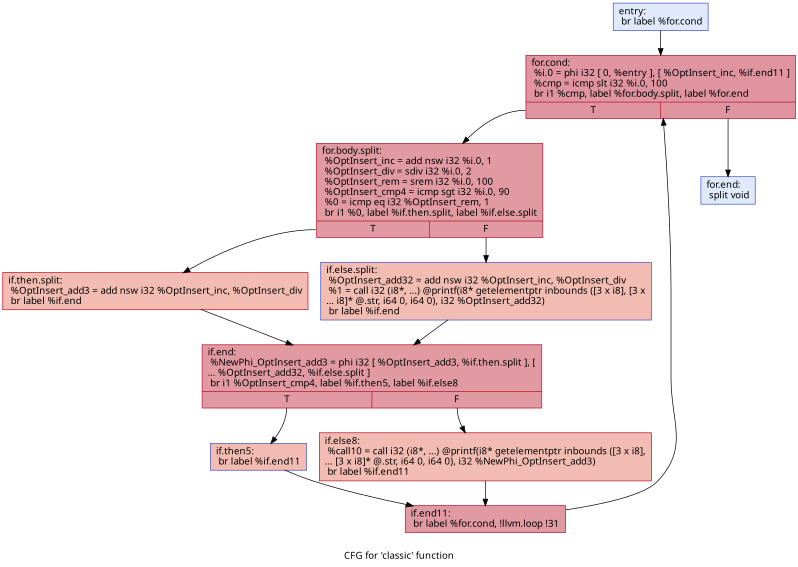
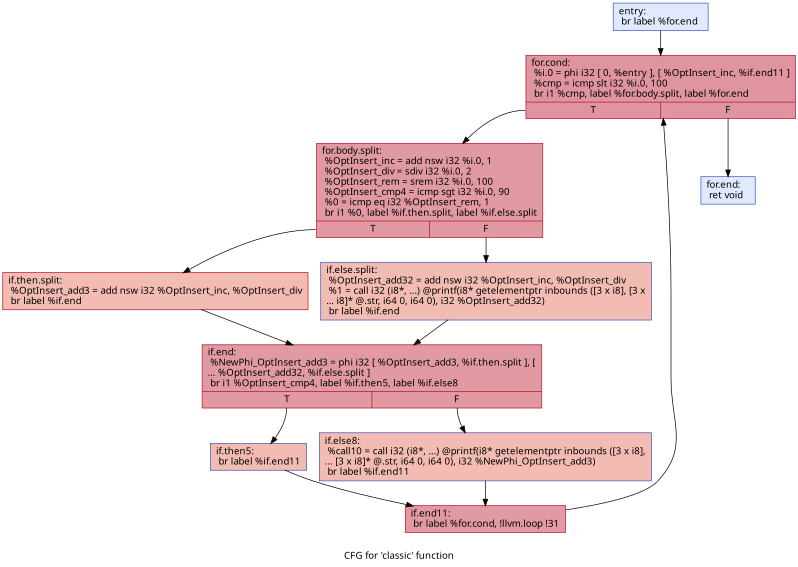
(661, 22) -> (658, 22)
(728, 195) -> (725, 195)
(485, 457) -> (485, 457)
